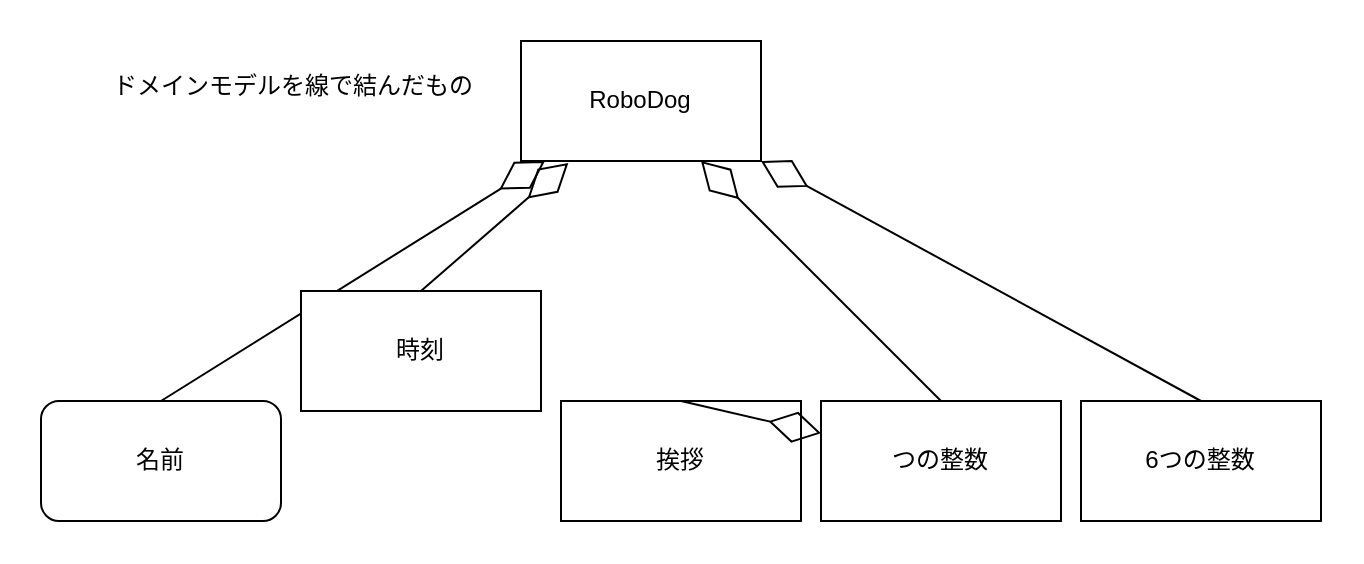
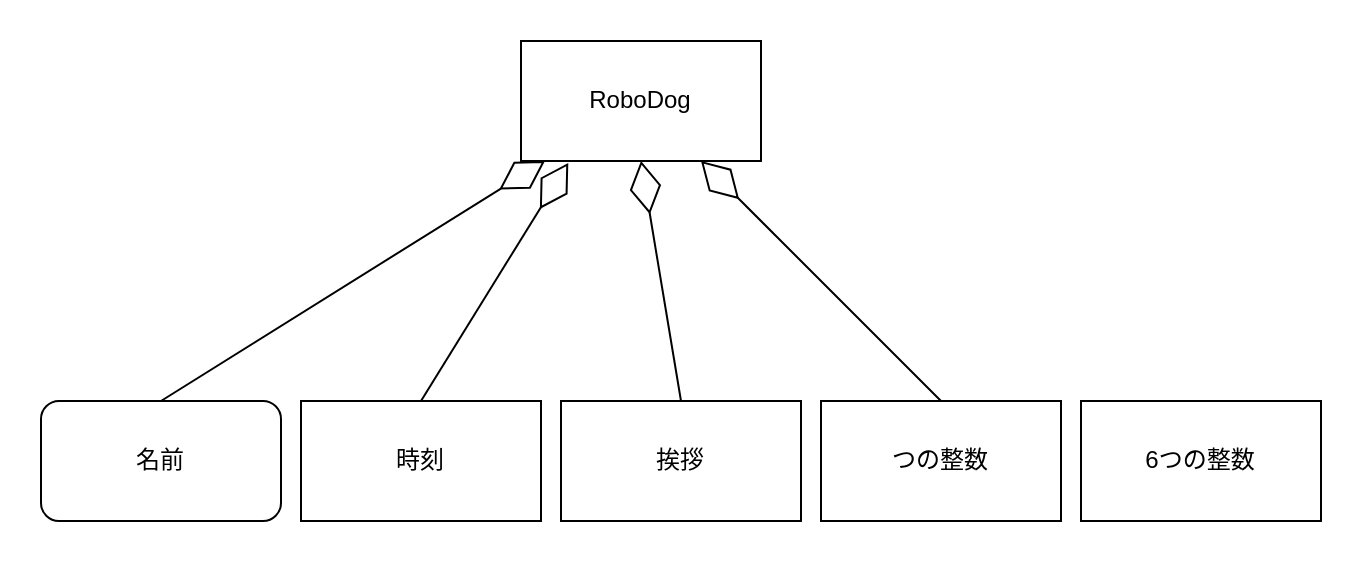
(293, 87) -> none
(1004, 294) -> none
(421, 351) -> (421, 461)
(725, 411) -> (665, 307)
